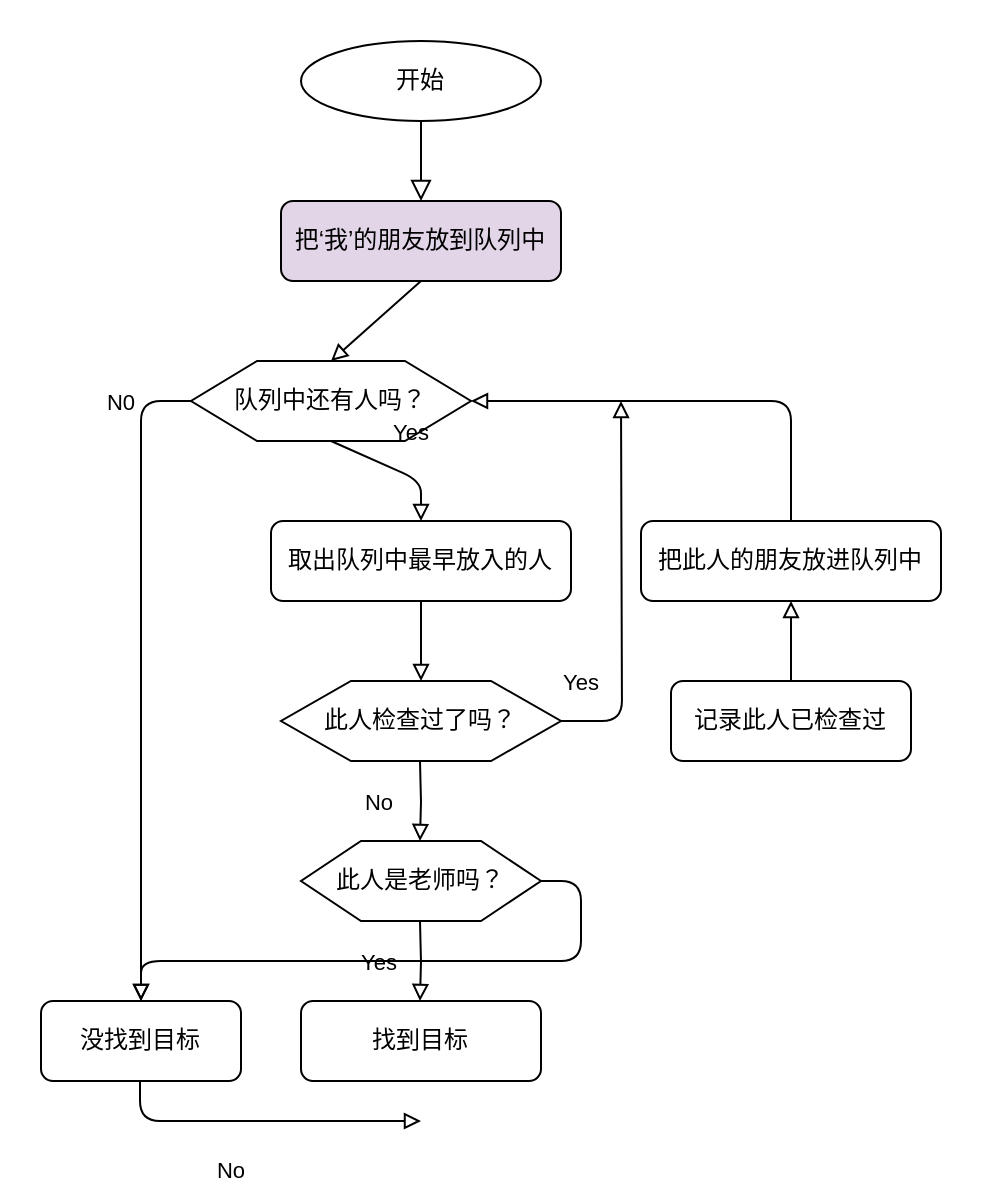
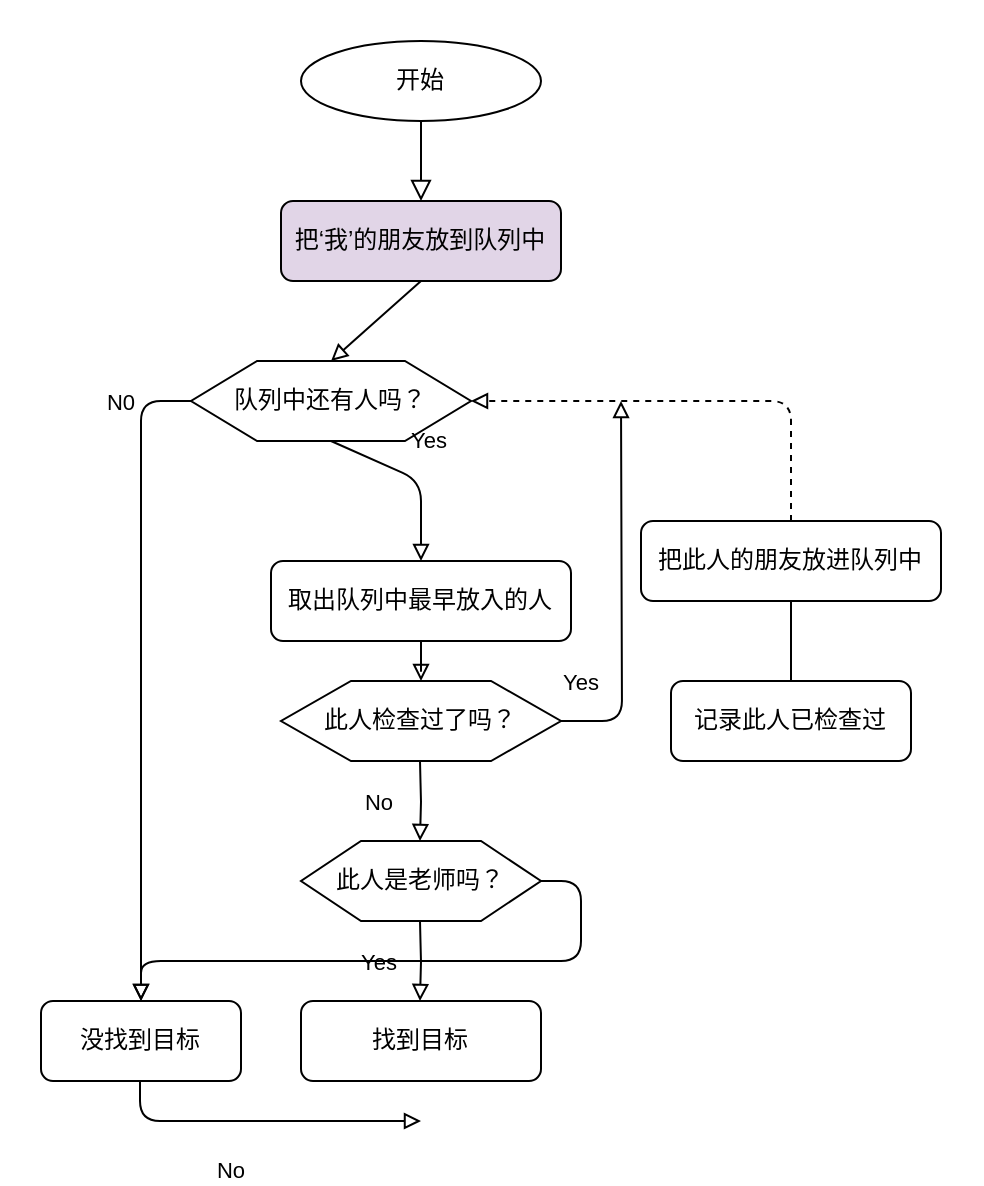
(690, 401) -> (690, 401)
(421, 561) -> (421, 601)
(791, 618) -> (791, 611)
